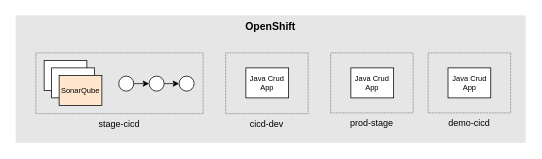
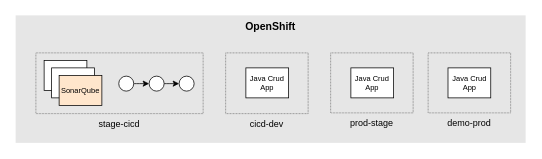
(469, 124) -> (469, 124)
